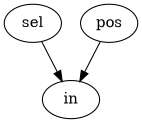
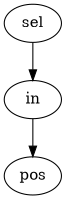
(93, 57) -> (33, 133)
